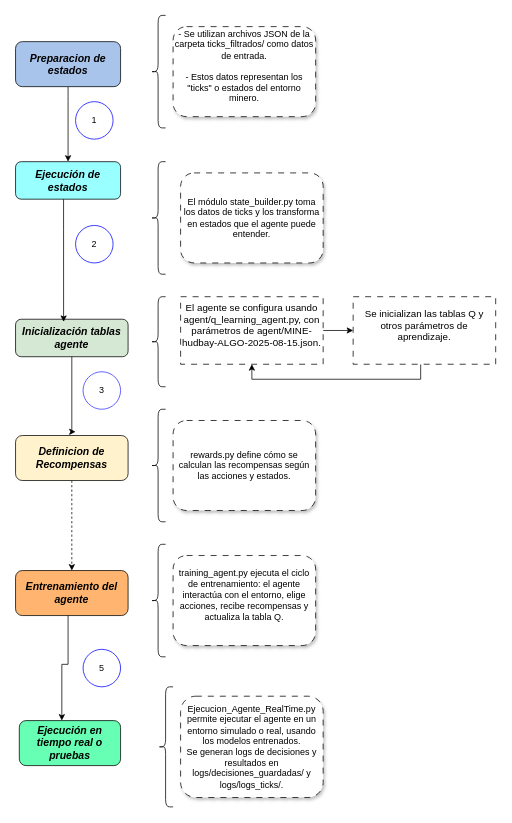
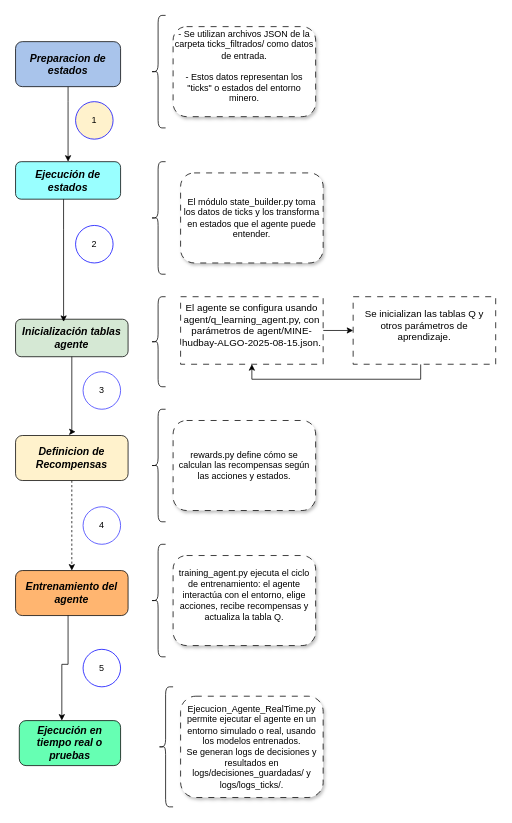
(94, 120) -> (94, 120)
none -> (102, 525)
